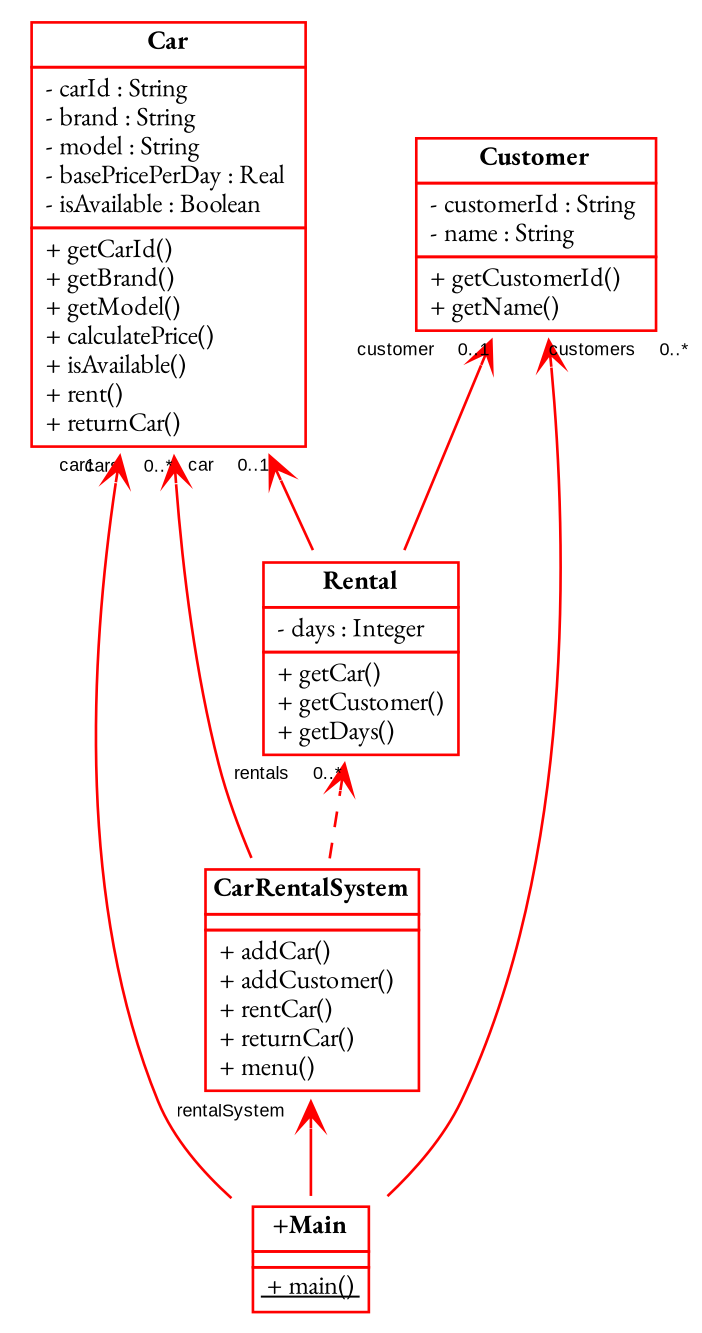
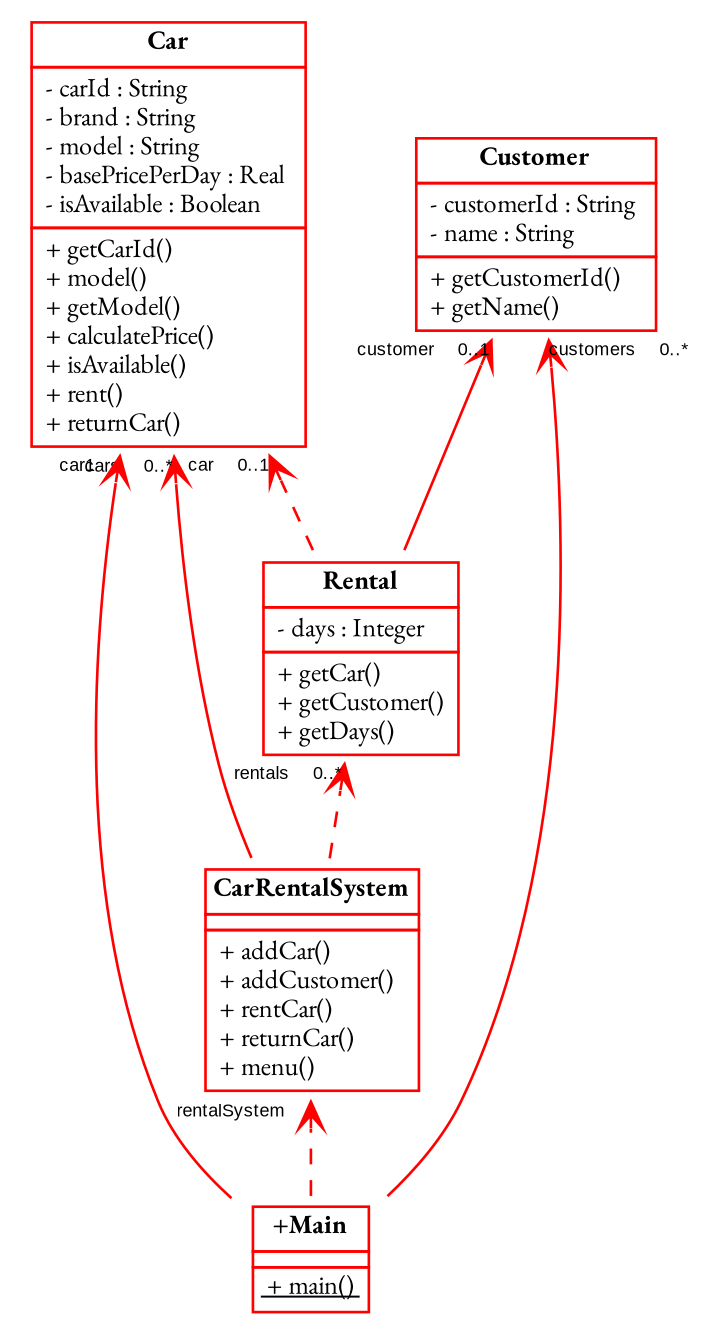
(111, 278) -> (96, 278)
(297, 515) -> (297, 515)
(311, 1162) -> (311, 1162)
